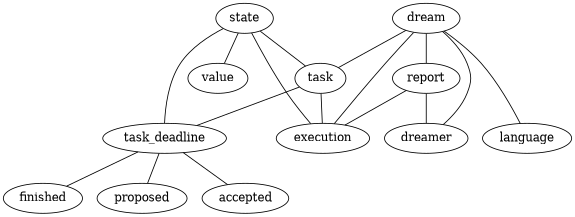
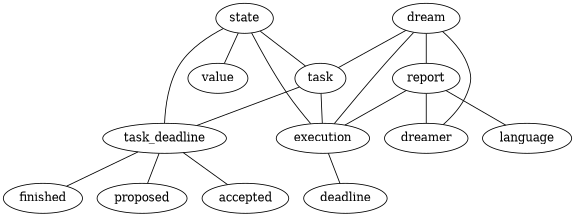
(488, 72) -> (476, 108)
none -> (345, 198)
